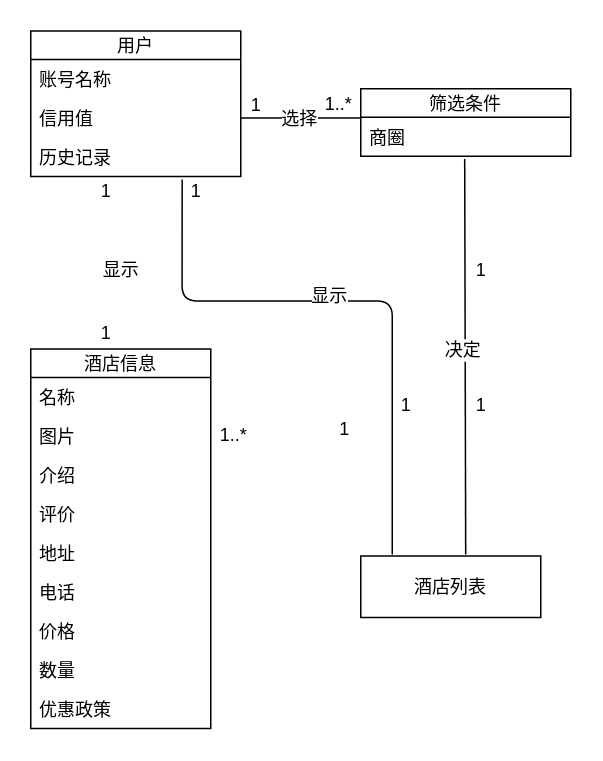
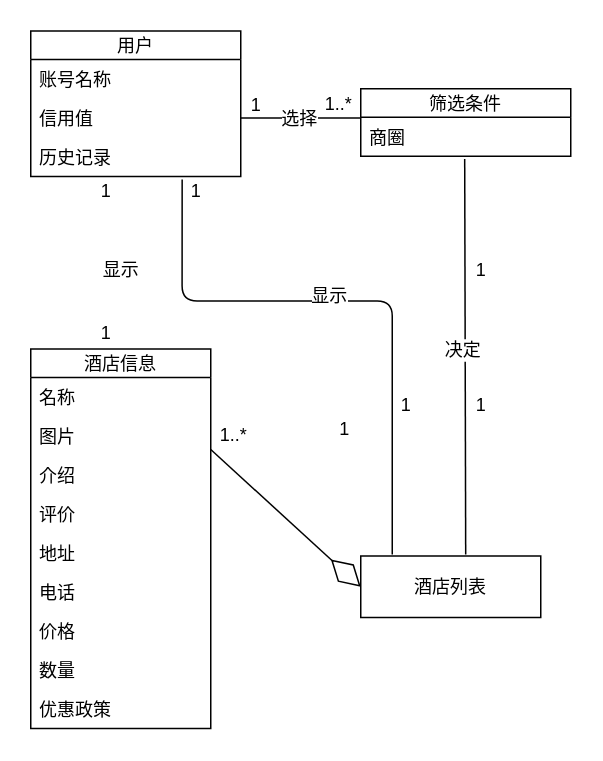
none -> (271, 505)
